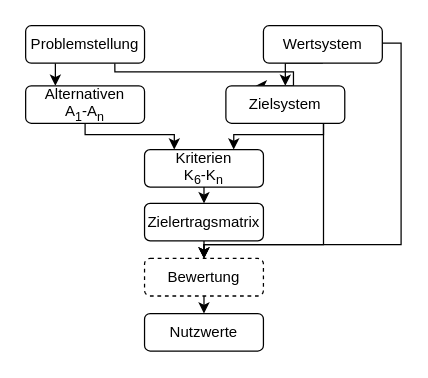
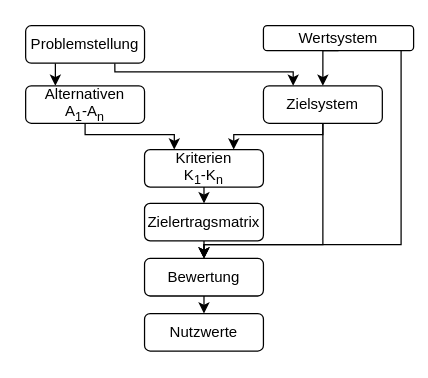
(323, 44) -> (338, 38)
(285, 104) -> (323, 104)
(204, 168) -> (204, 168)
(204, 277) -> (204, 277)
